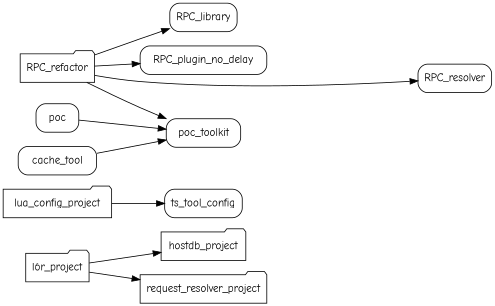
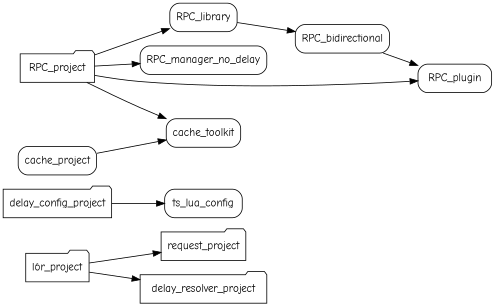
none -> (342, 39)
(203, 60) -> (203, 60)
(57, 68) -> (57, 68)
(455, 78) -> (455, 78)
(57, 118) -> none
(203, 133) -> (203, 133)
(57, 161) -> (57, 161)
(57, 203) -> (57, 203)
(203, 203) -> (203, 203)
(203, 246) -> (203, 246)
(203, 289) -> (203, 289)
